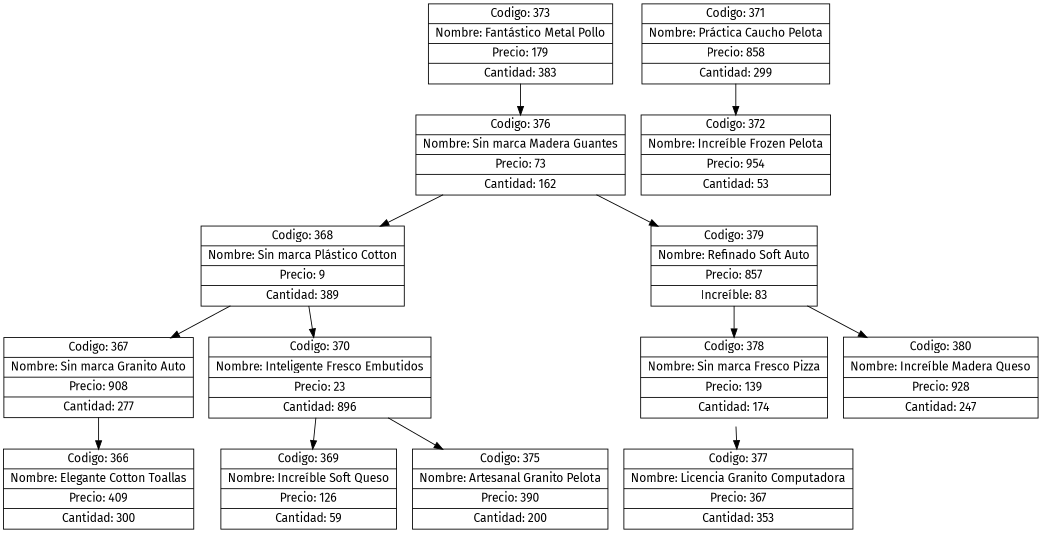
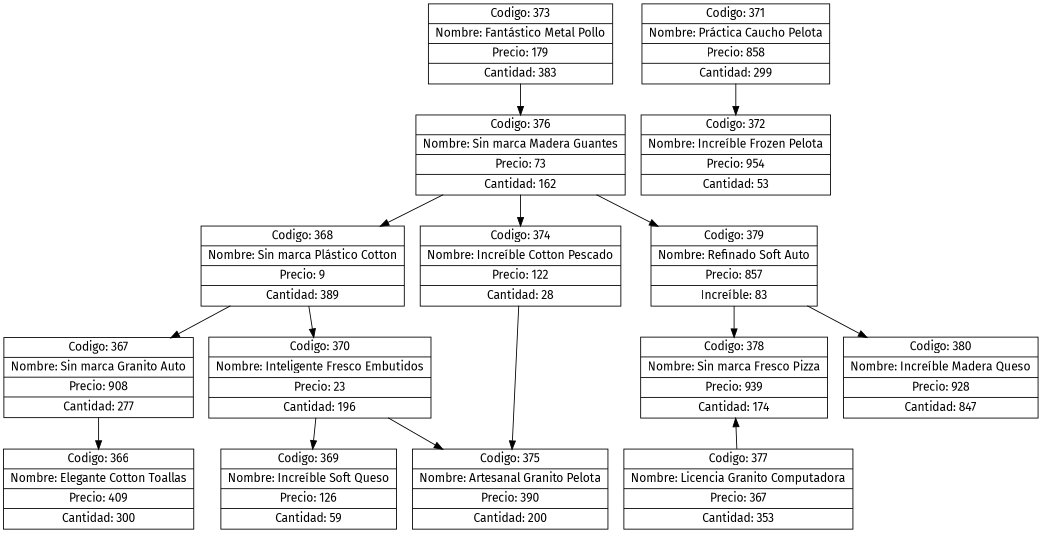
none -> (521, 266)
(734, 387) -> (734, 387)
(320, 407) -> (320, 407)
(941, 407) -> (941, 407)
(736, 434) -> (736, 438)
